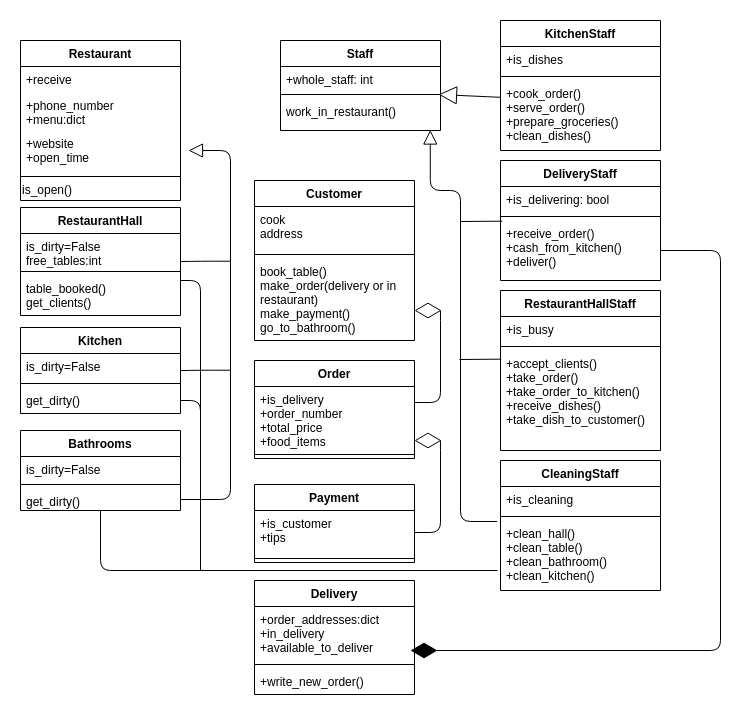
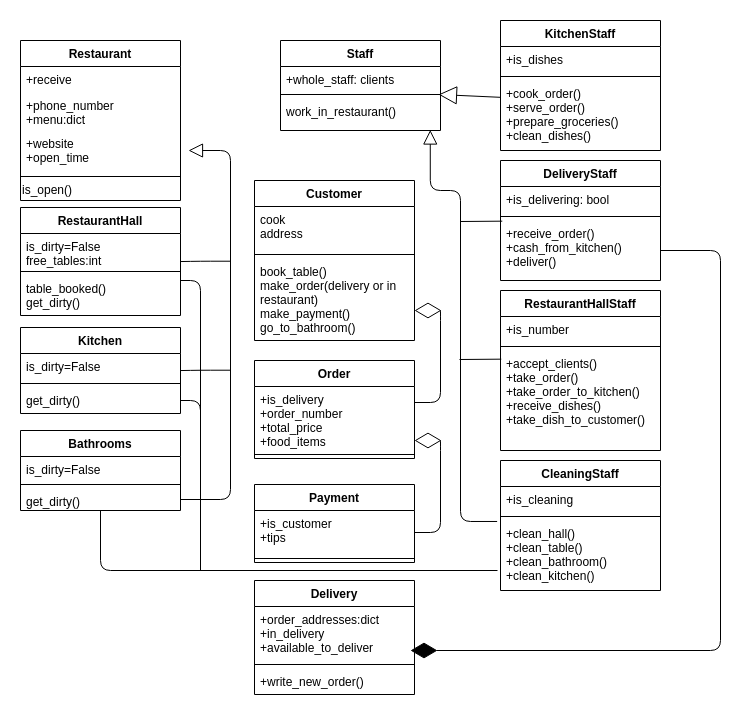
(337, 80) -> (349, 80)
(71, 289) -> (71, 289)
(531, 330) -> (538, 330)
